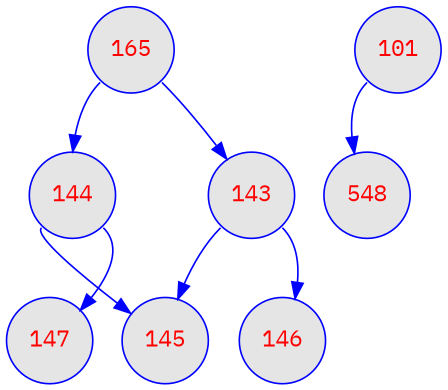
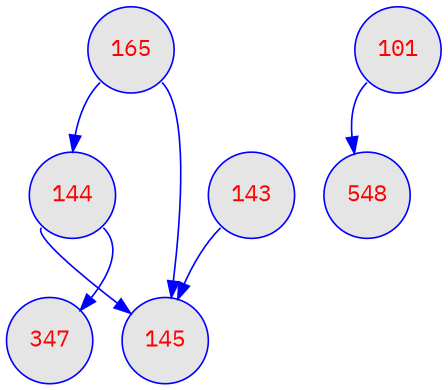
(190, 113) -> (181, 180)
(50, 341) -> (50, 341)
(282, 341) -> none
